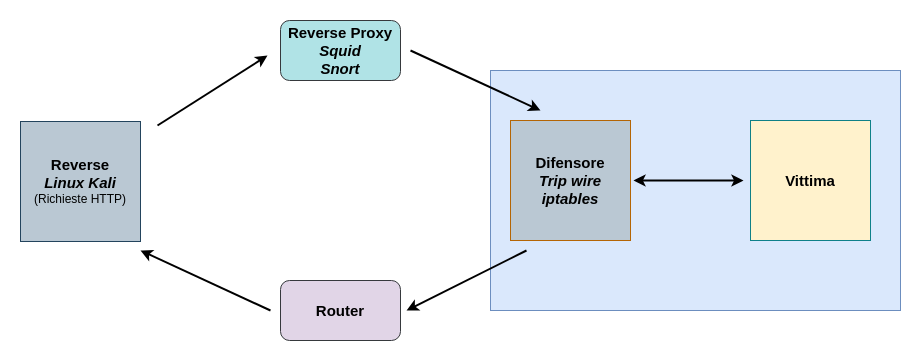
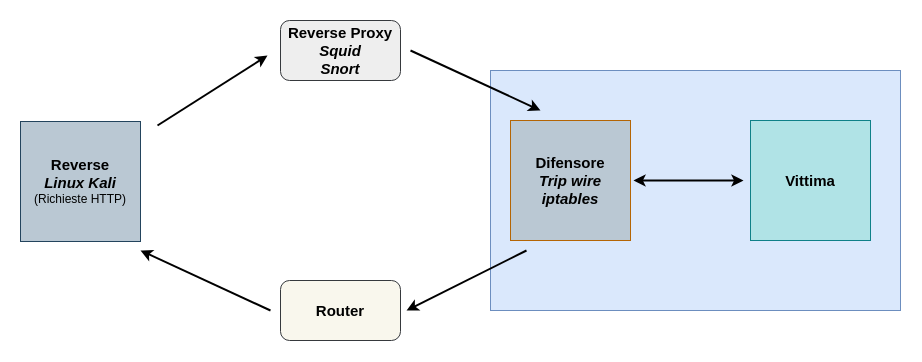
(341, 51) -> (341, 51)
(811, 181) -> (811, 181)
(341, 311) -> (341, 311)
